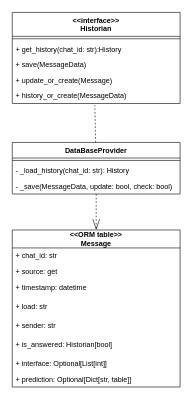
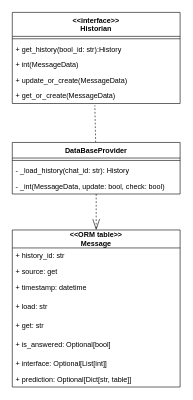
(80, 49) -> (79, 49)
(53, 65) -> (50, 65)
(69, 80) -> (77, 80)
(78, 96) -> (71, 96)
(100, 187) -> (97, 187)
(40, 256) -> (45, 256)
(39, 326) -> (33, 326)
(70, 345) -> (68, 345)
